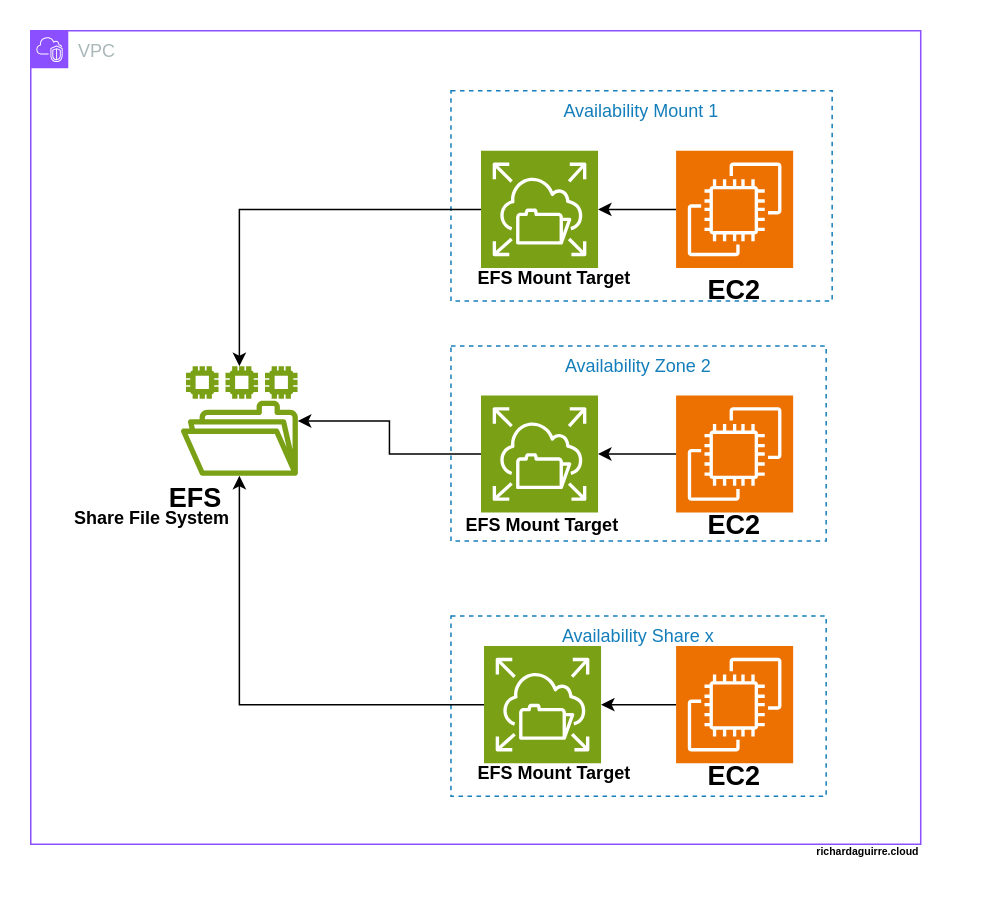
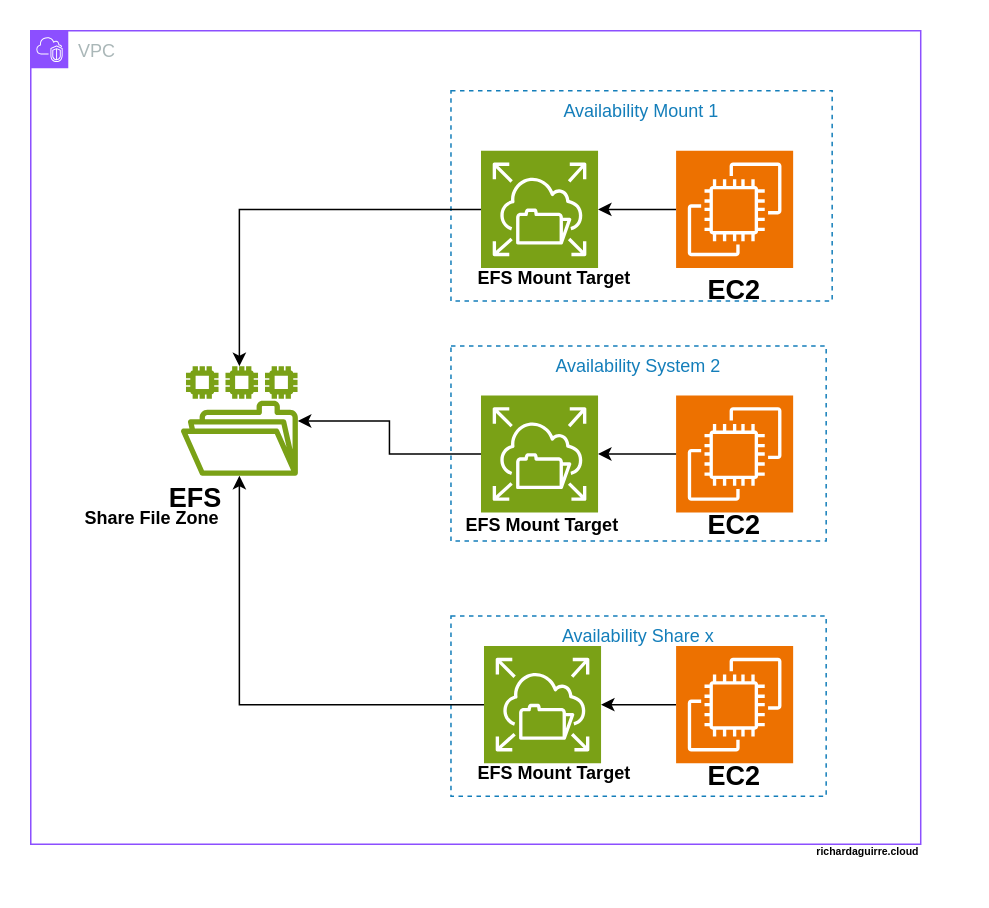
(638, 367) -> (638, 367)
(152, 518) -> (152, 518)
